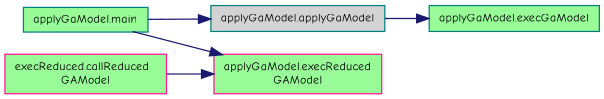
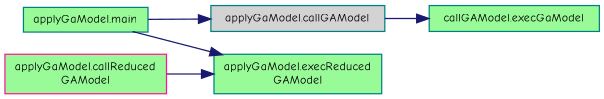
(298, 18) -> (298, 18)
(514, 18) -> (514, 18)
(86, 74) -> (86, 74)
(298, 74) -> (298, 74)
